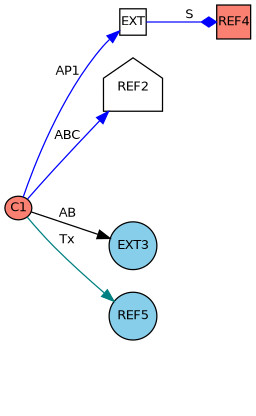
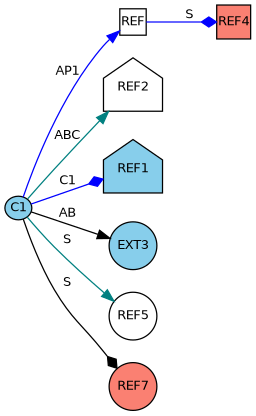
(133, 22) -> (133, 22)
(63, 159) -> (63, 159)
none -> (133, 169)
(18, 208) -> (18, 208)
(68, 240) -> (68, 240)
(133, 316) -> (133, 316)
none -> (133, 387)
